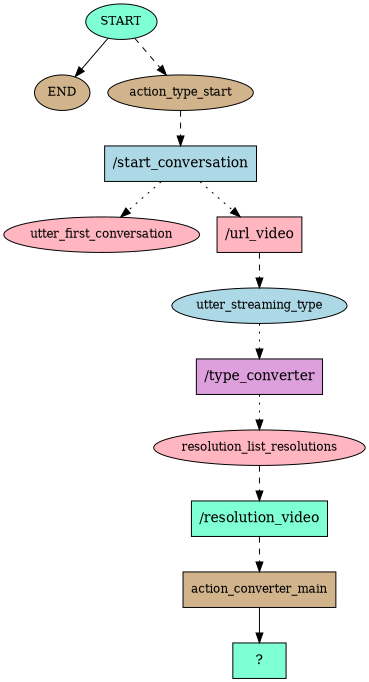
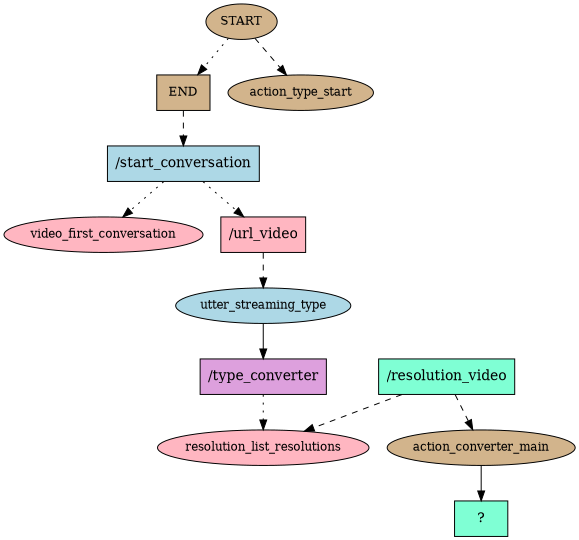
(121, 22) -> (242, 22)
(95, 54) -> (216, 53)
(62, 93) -> (183, 93)
(181, 123) -> (183, 123)
(102, 235) -> (104, 235)
(259, 336) -> (263, 336)
(259, 478) -> (358, 411)
(259, 590) -> (481, 448)
